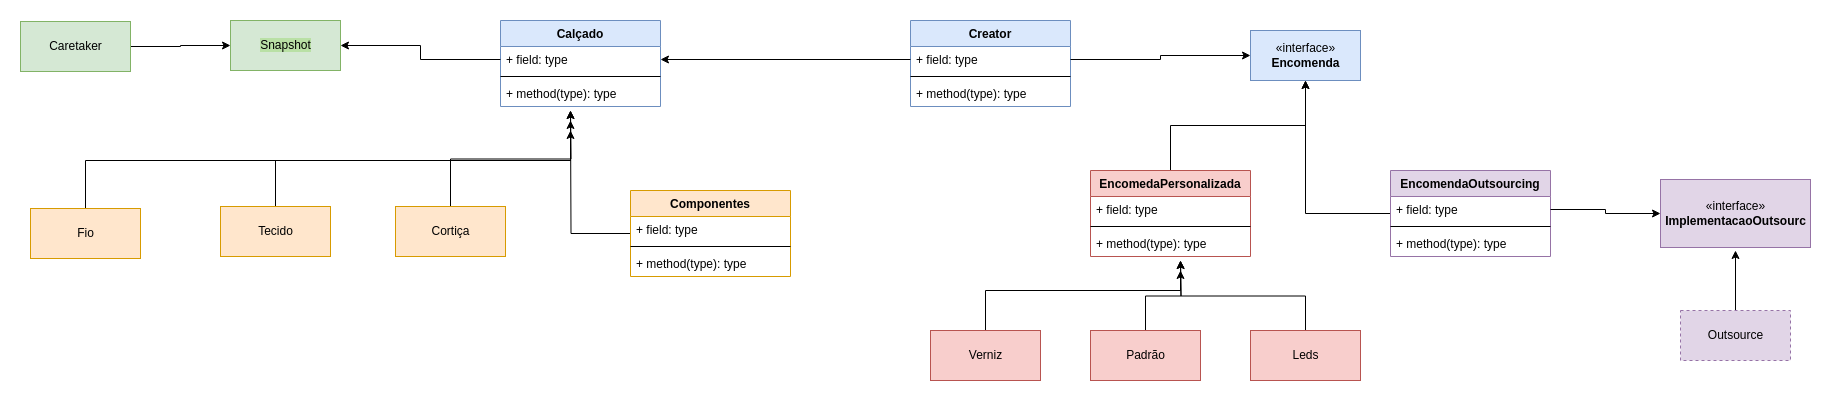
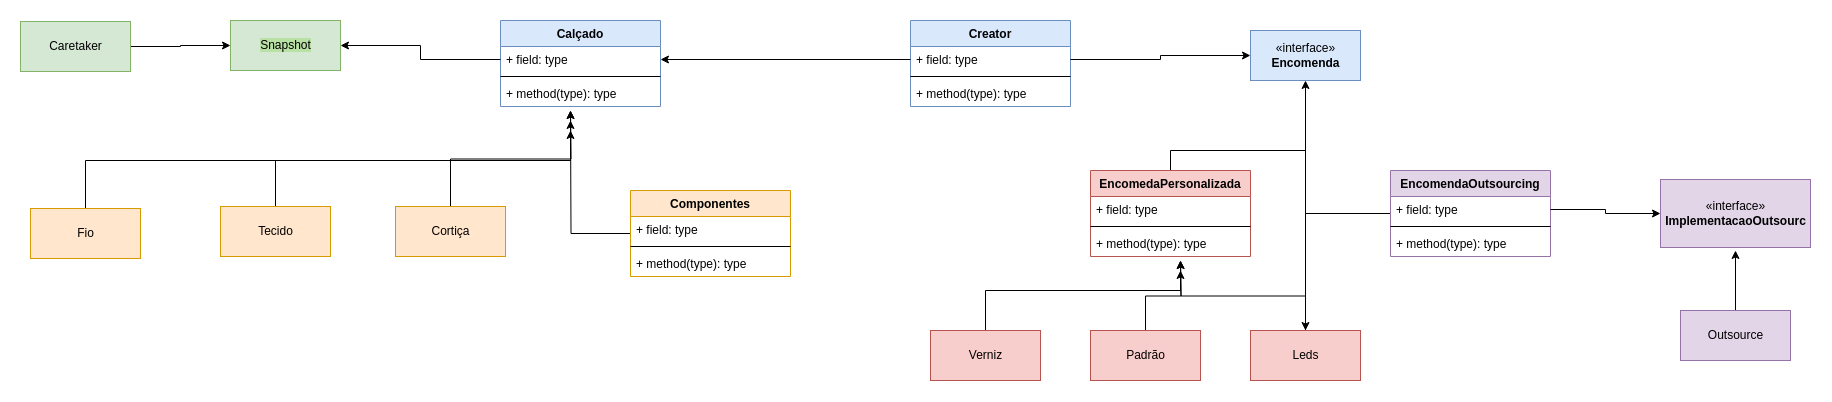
(1223, 126) -> (1236, 151)
(1736, 336) -> (1736, 336)
